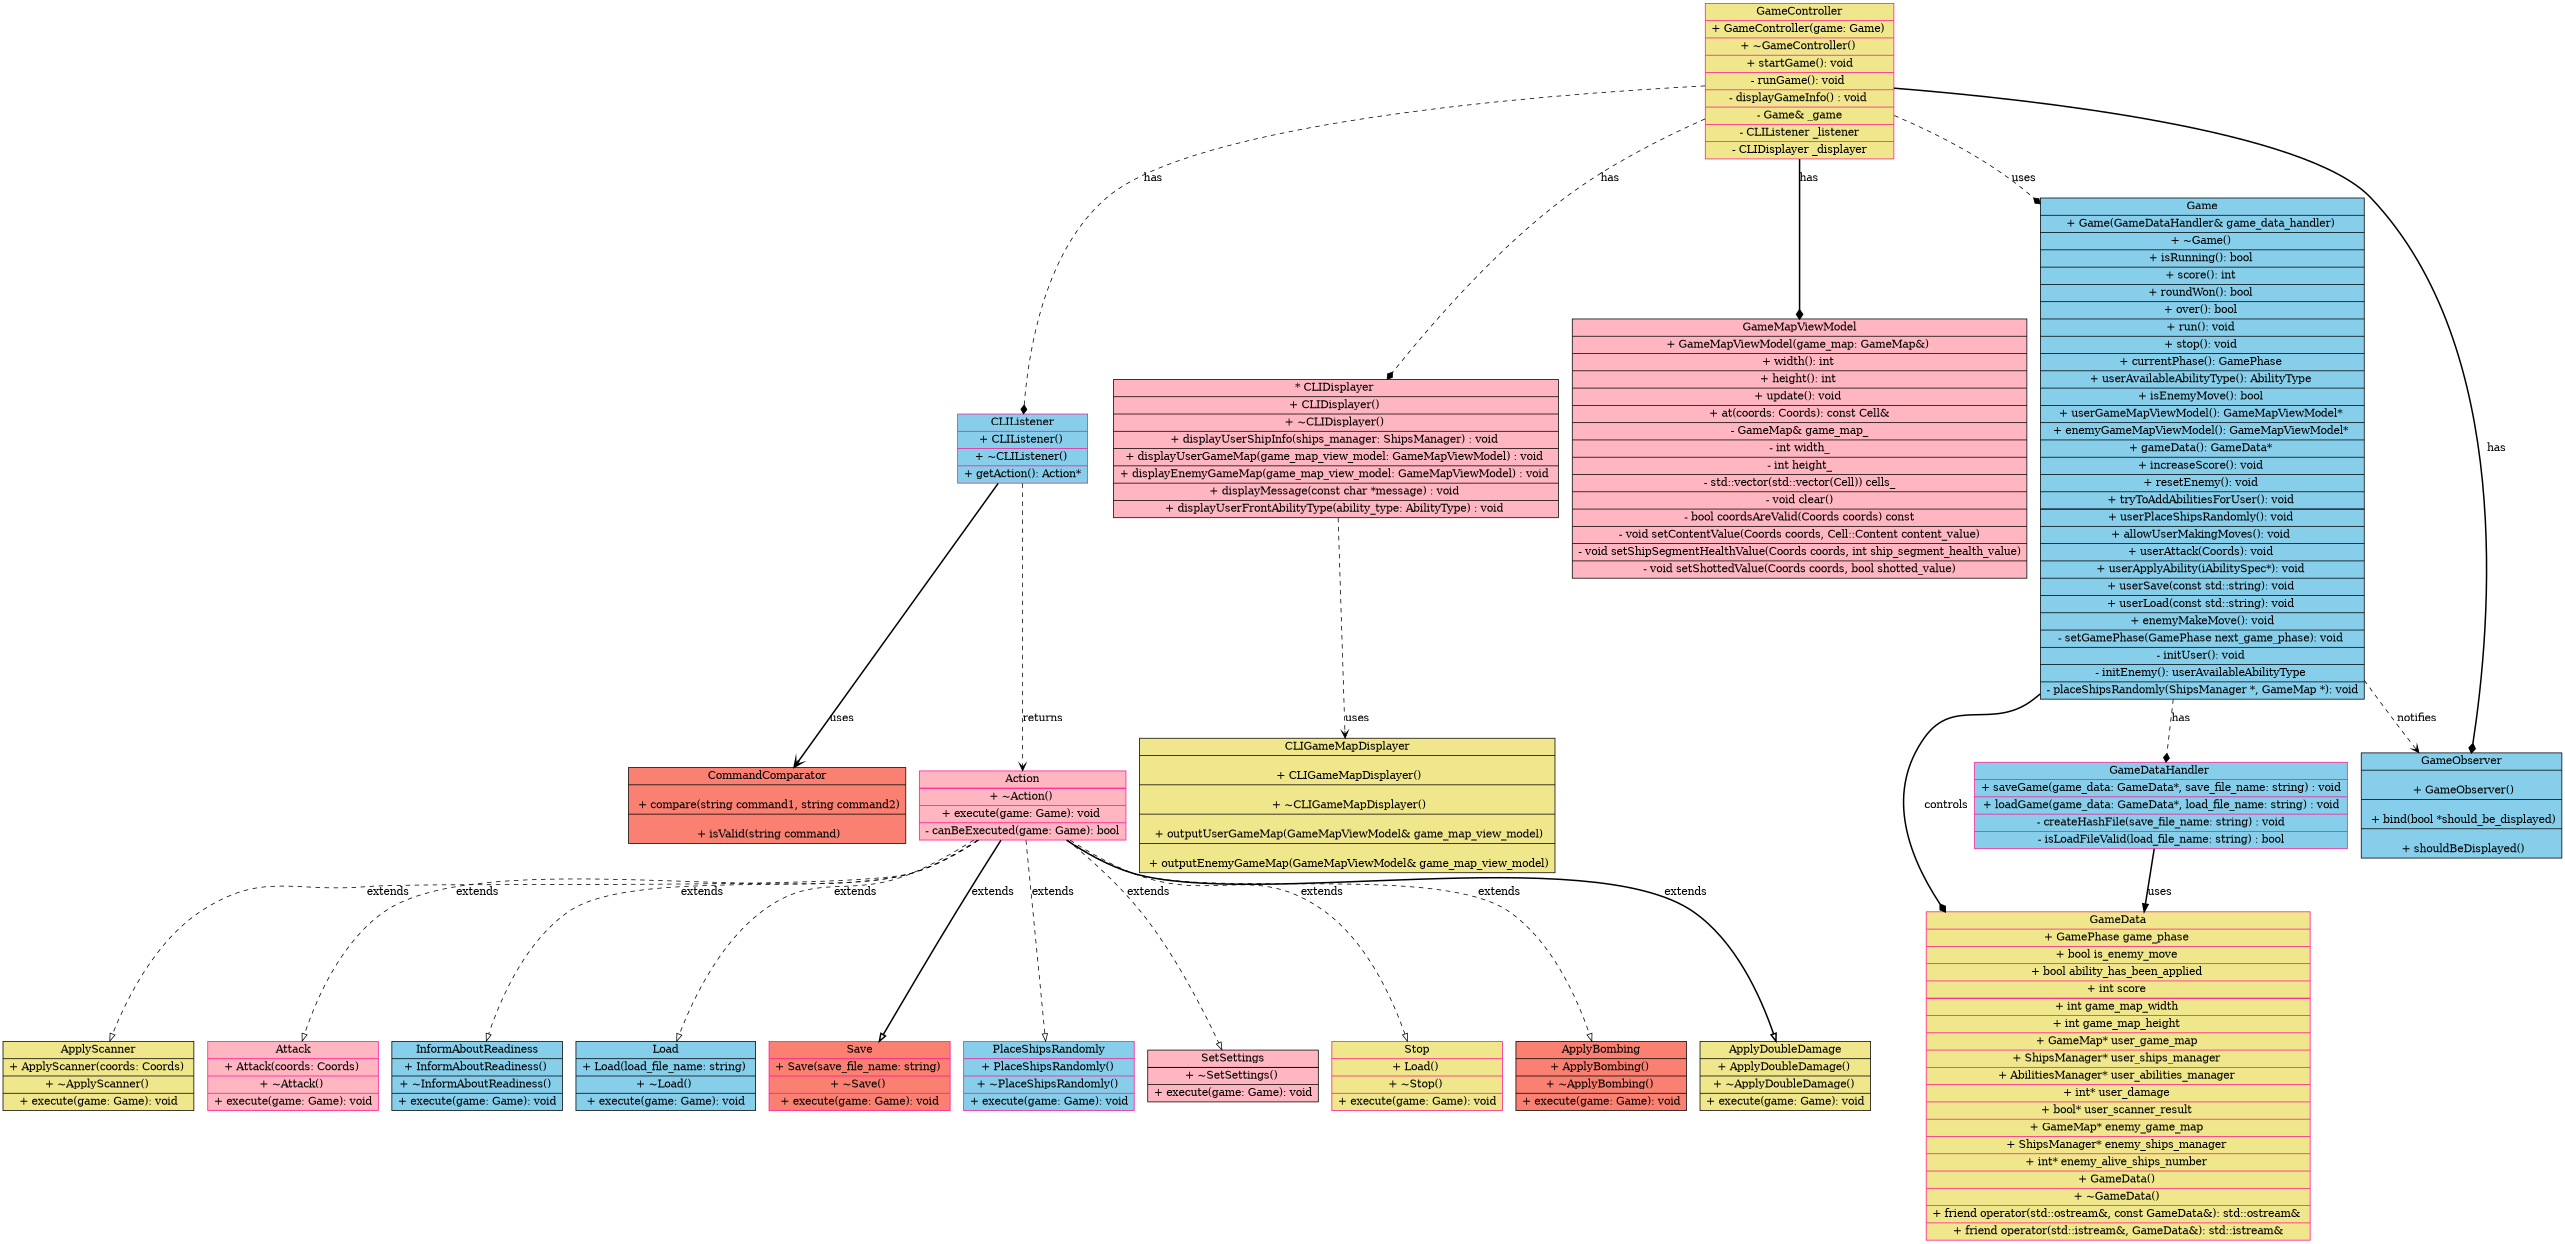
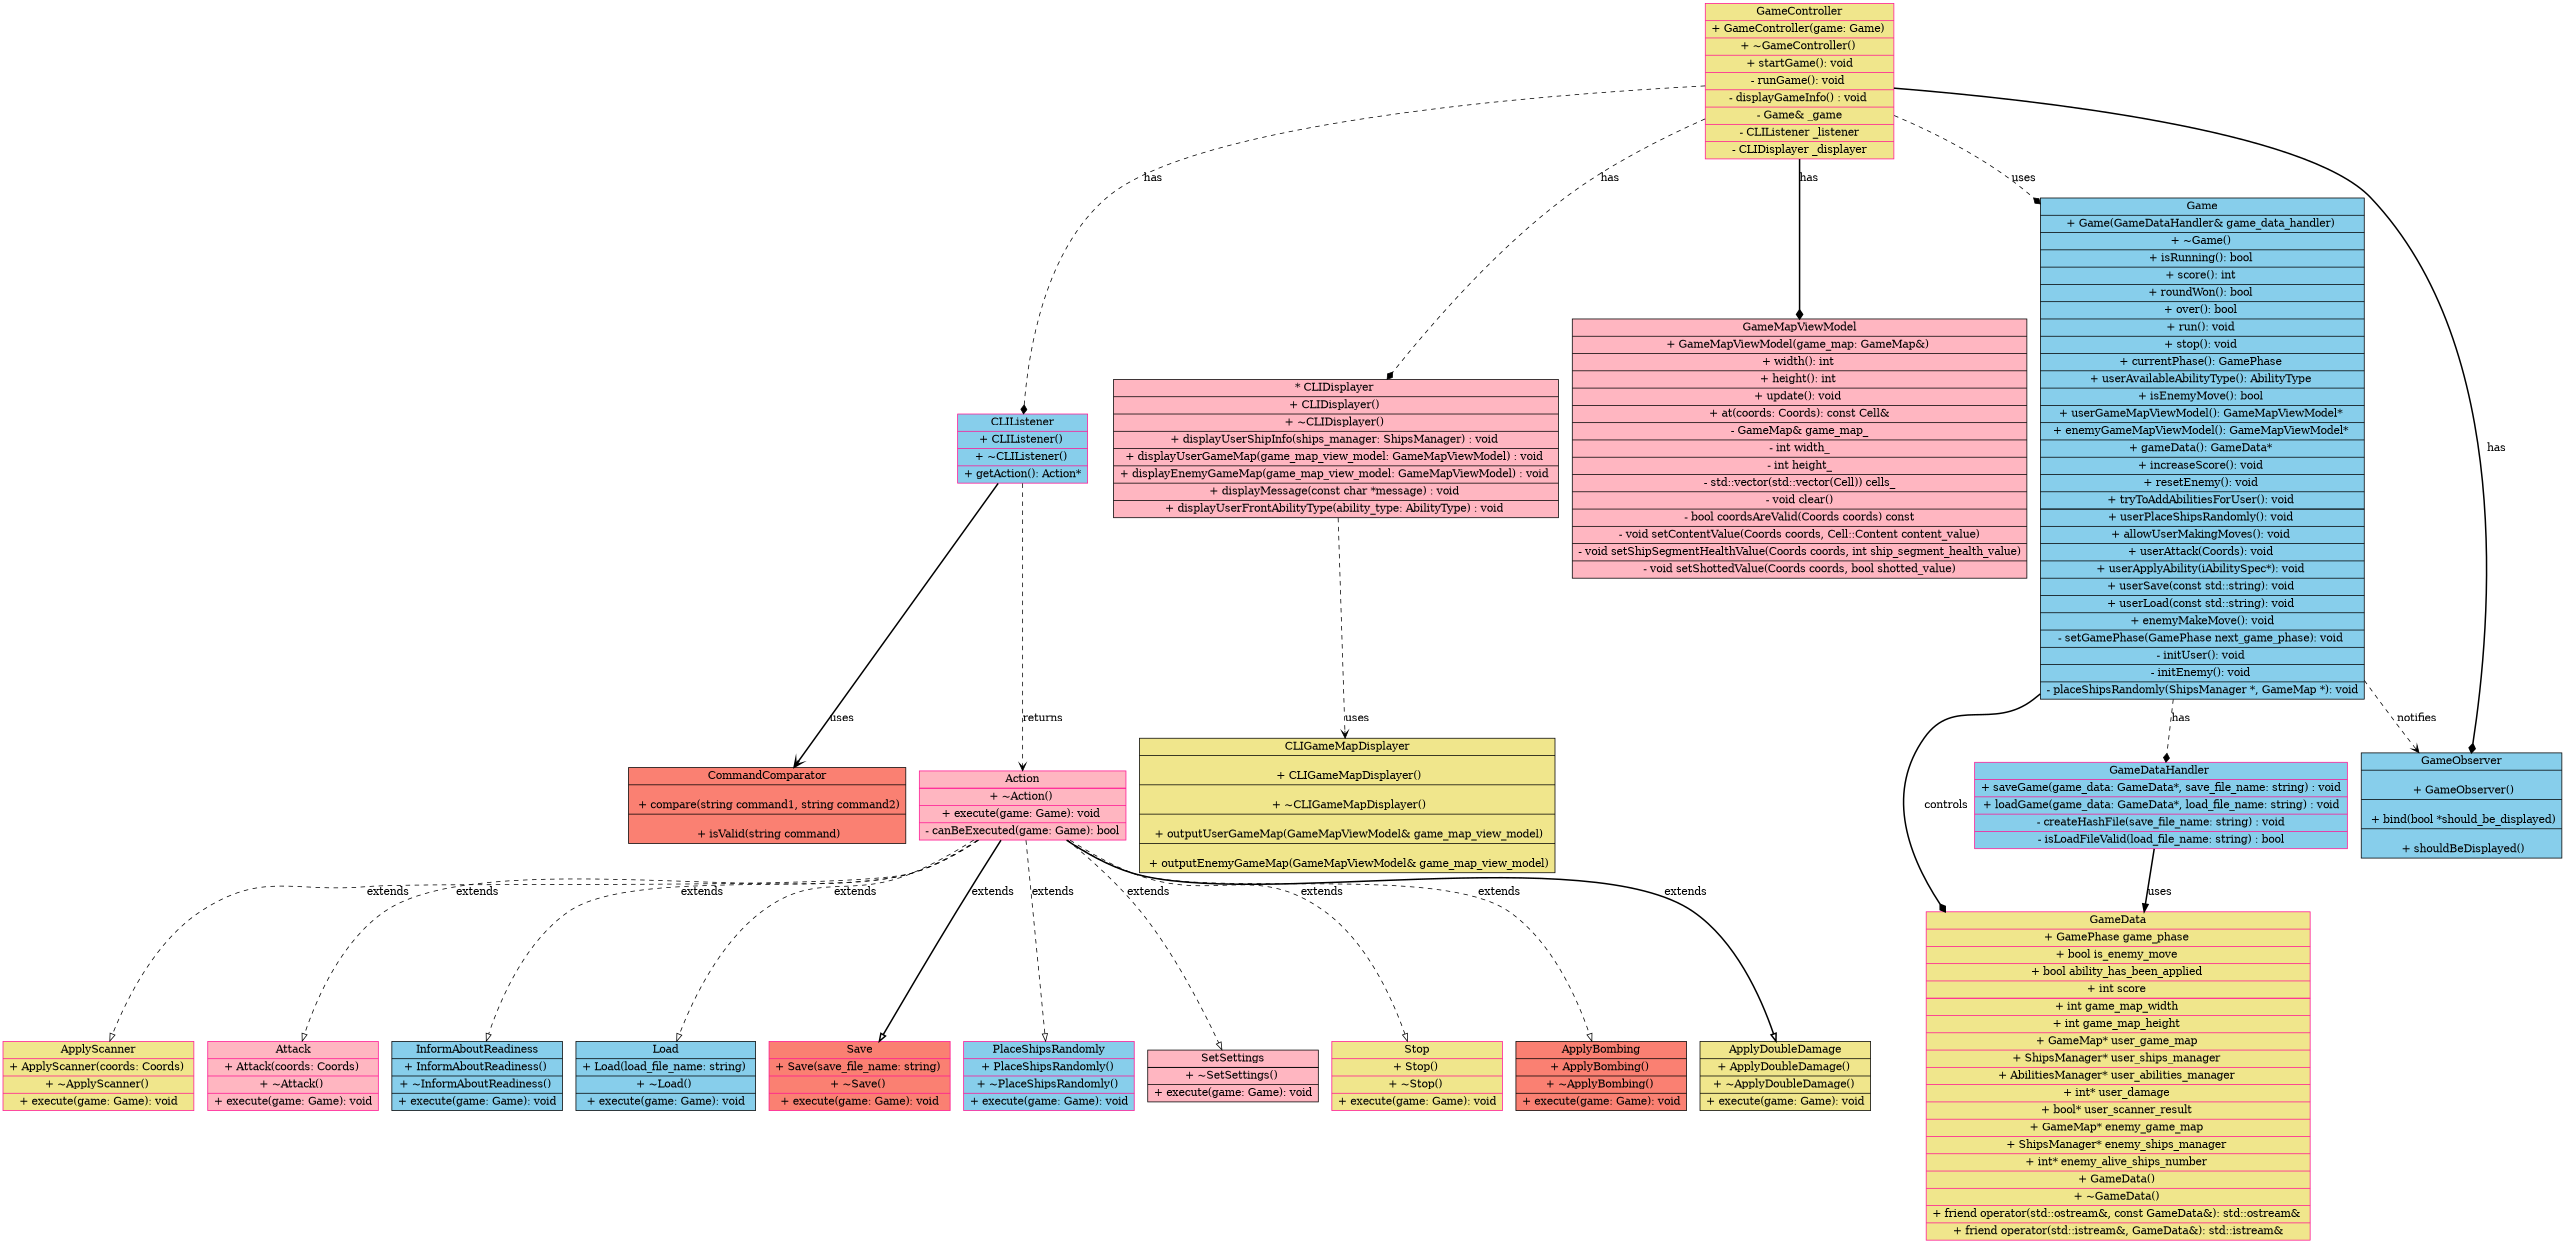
(2202, 673) -> (2202, 673)
(1417, 1067) -> (1417, 1067)
(98, 1076) -> (98, 1076)
